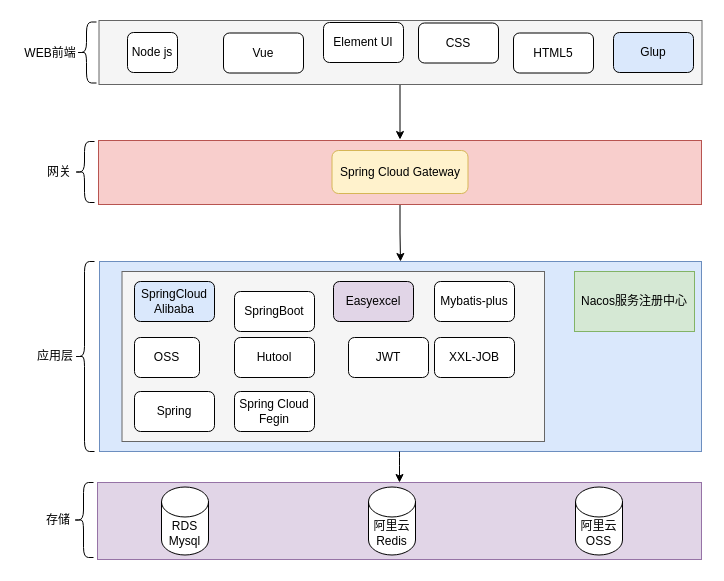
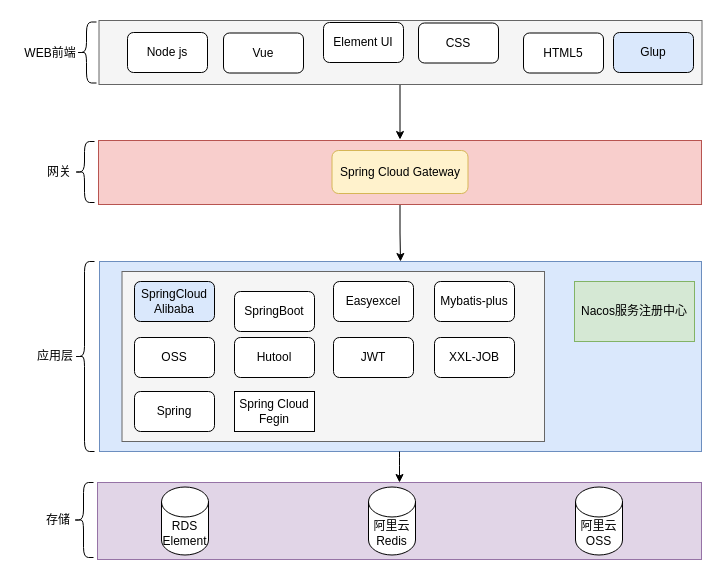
(153, 53) -> (168, 53)
(554, 53) -> (564, 53)
(374, 302) -> (374, 302)
(635, 302) -> (635, 312)
(167, 358) -> (175, 358)
(389, 358) -> (374, 358)
(275, 412) -> (275, 412)
(185, 534) -> (185, 534)
